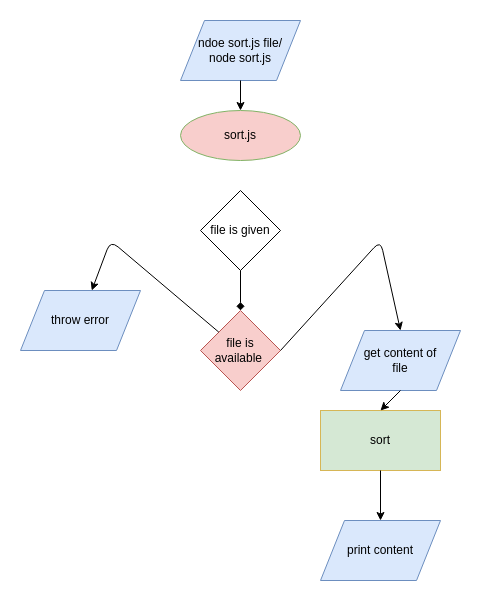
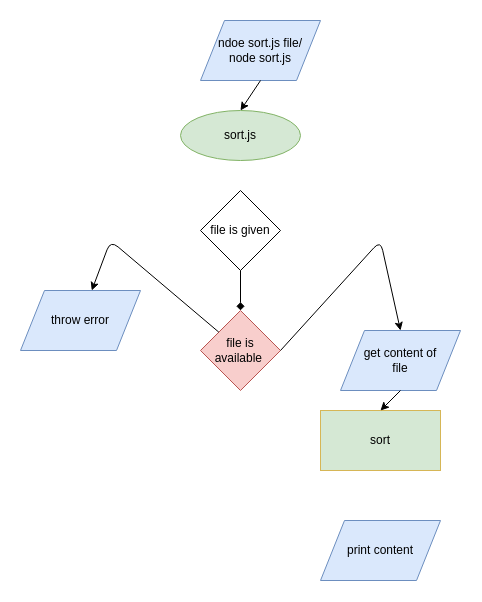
(241, 51) -> (261, 51)
(241, 136) -> (241, 136)
(381, 492) -> none
